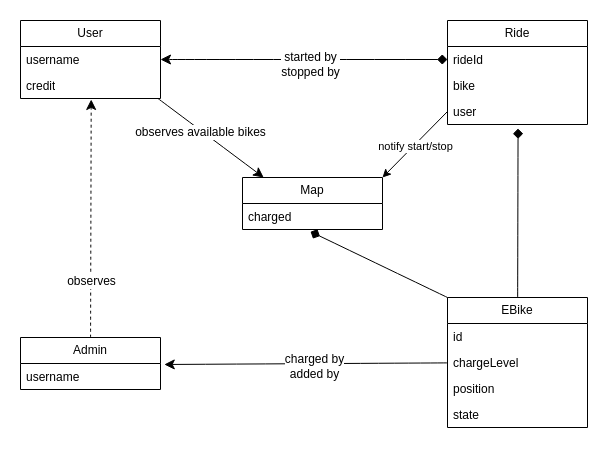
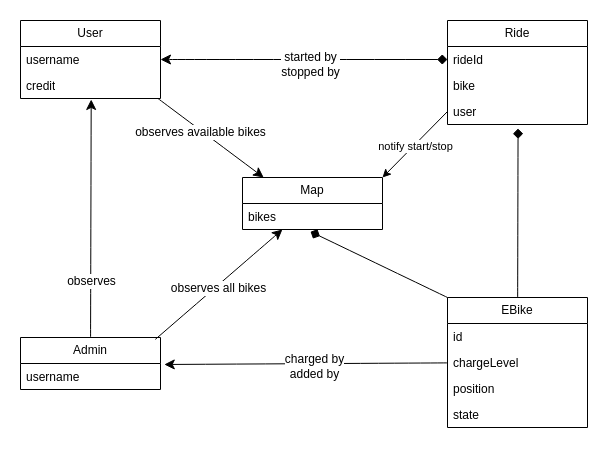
(91, 191) -> (91, 191)
(272, 218) -> (264, 218)
none -> (215, 288)
